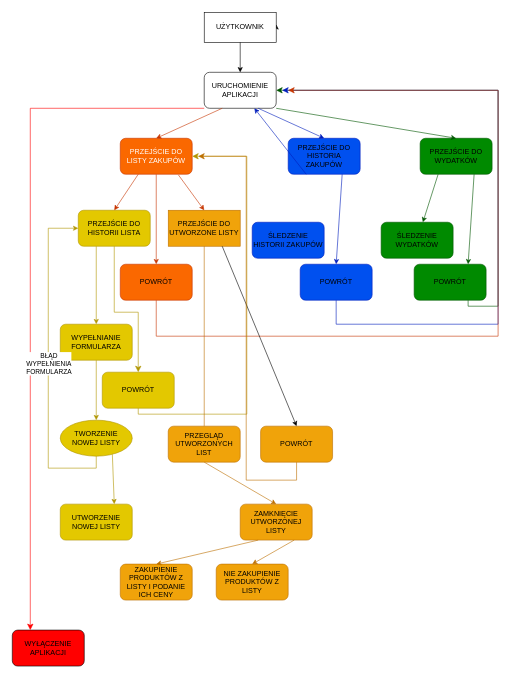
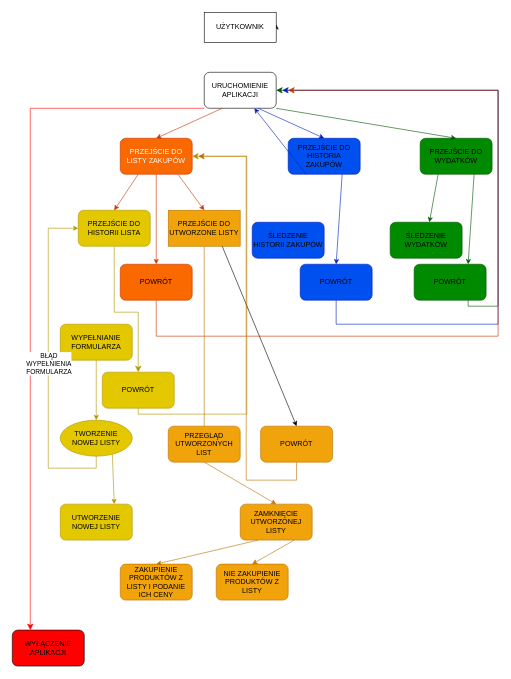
(240, 66) -> none
(417, 240) -> (426, 240)
(96, 318) -> none
